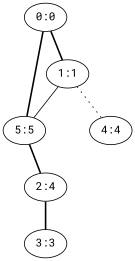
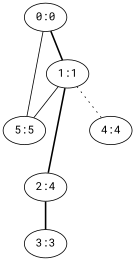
(35, 74) -> (35, 74)
(35, 159) -> (57, 130)
